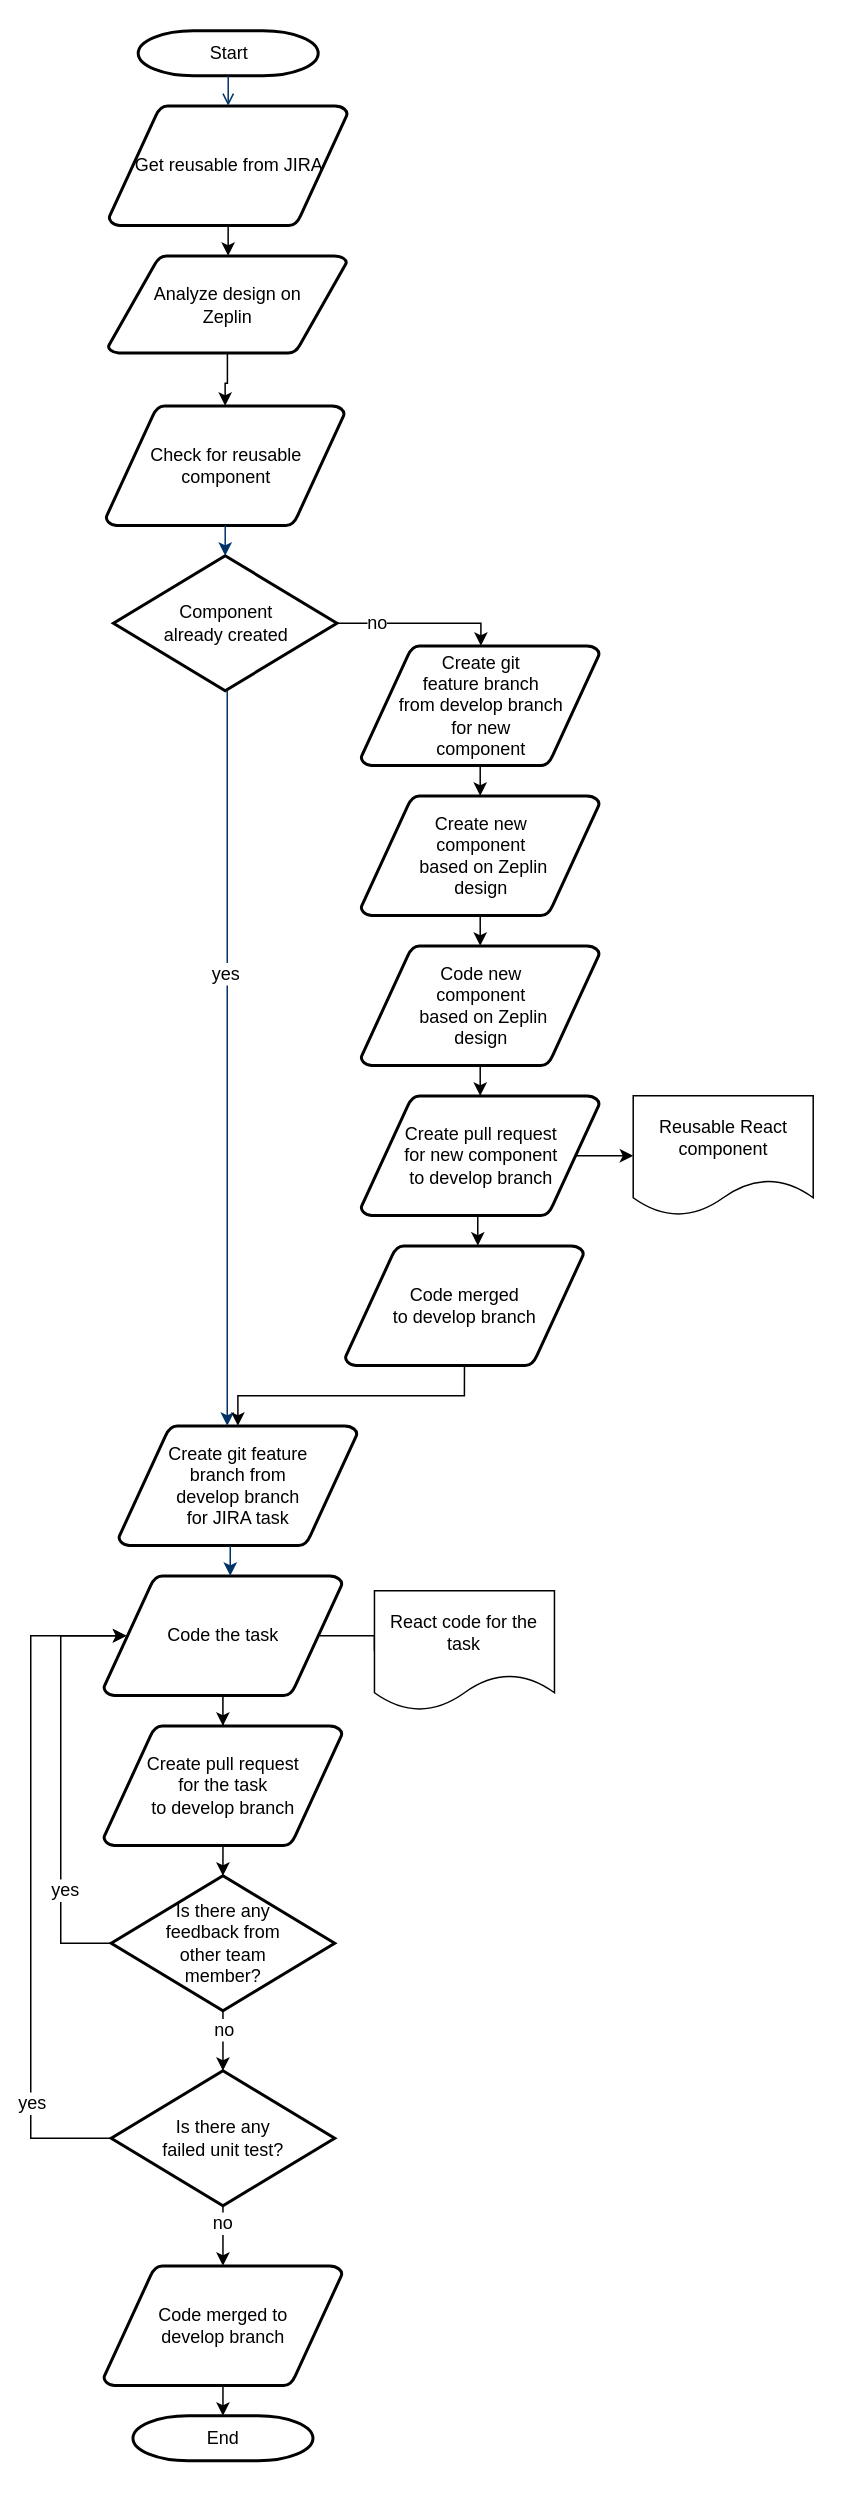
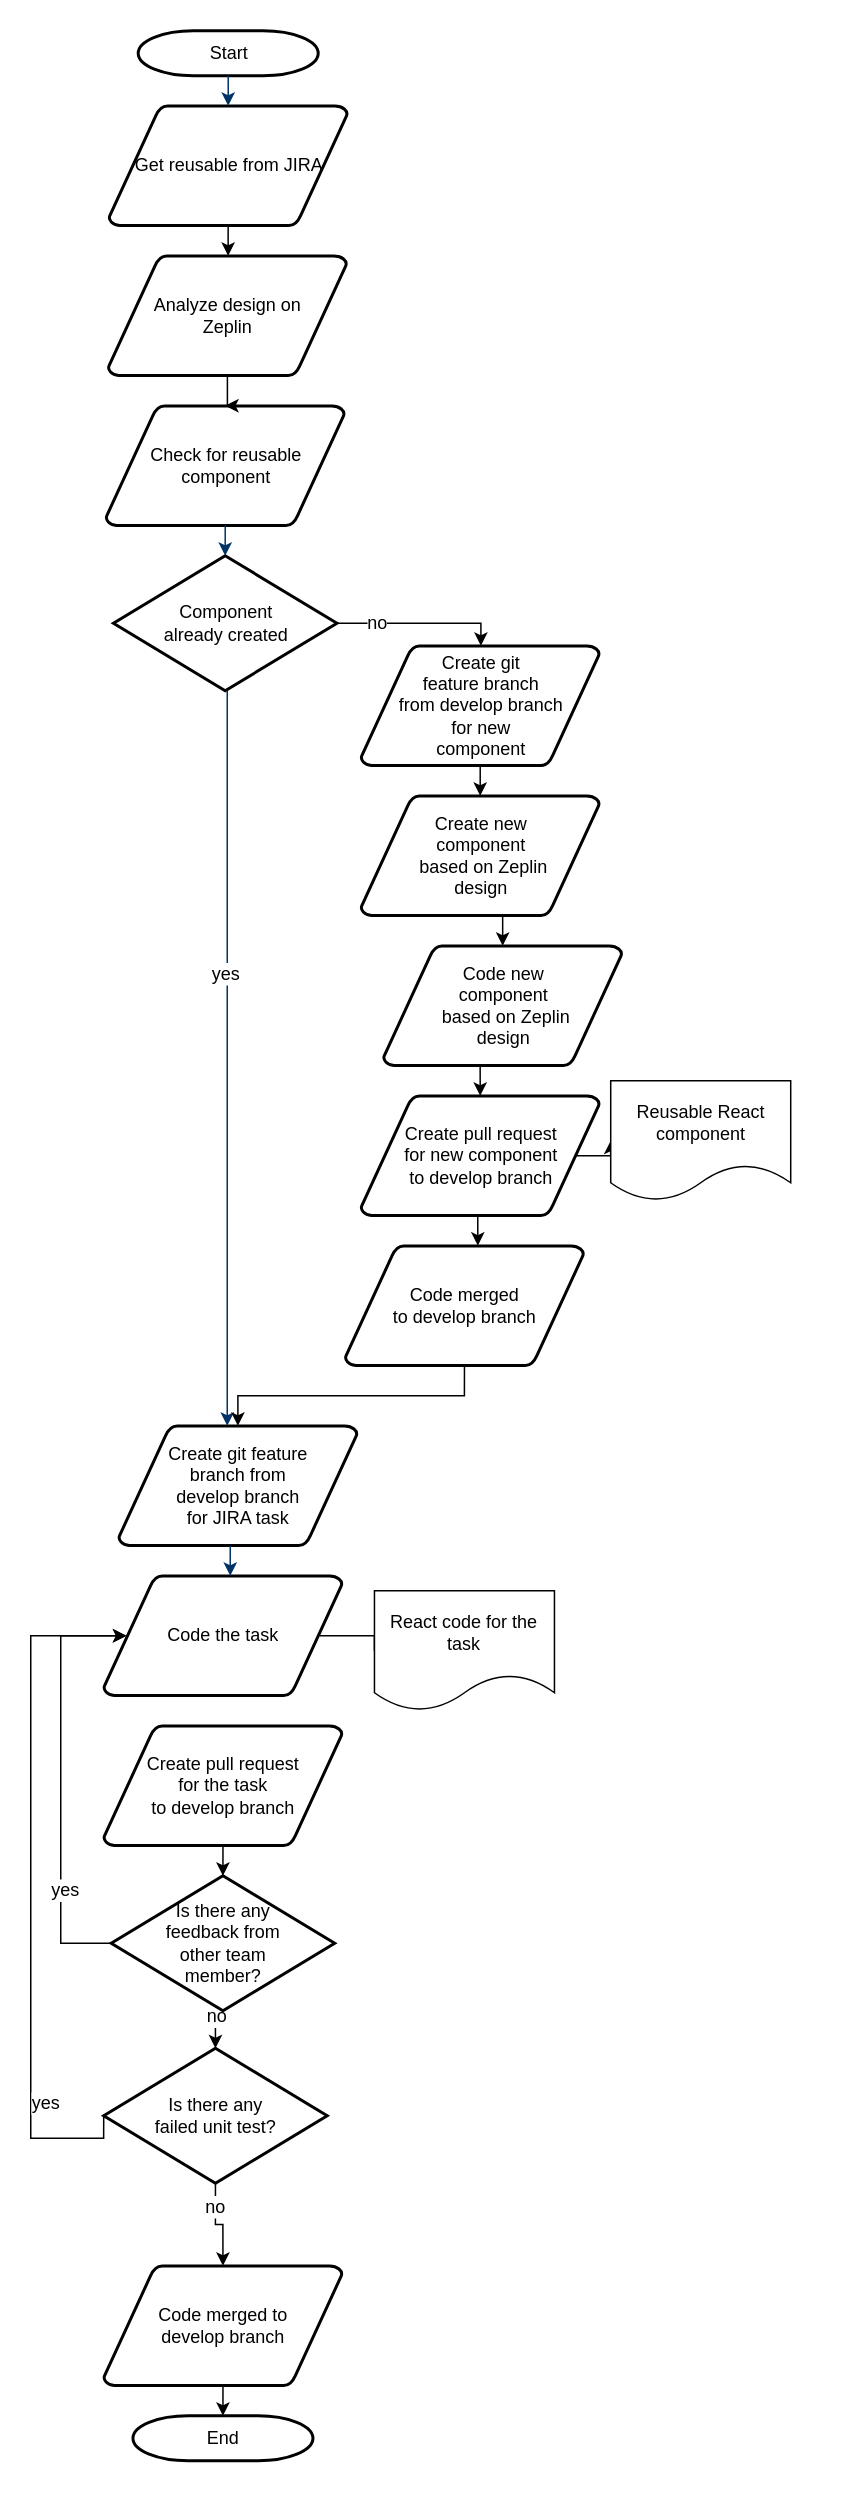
(228, 96) -> (228, 94)
(227, 305) -> (227, 316)
(480, 1006) -> (503, 1006)
(723, 1156) -> (701, 1141)
(223, 1716) -> none
(223, 2138) -> (215, 2116)
